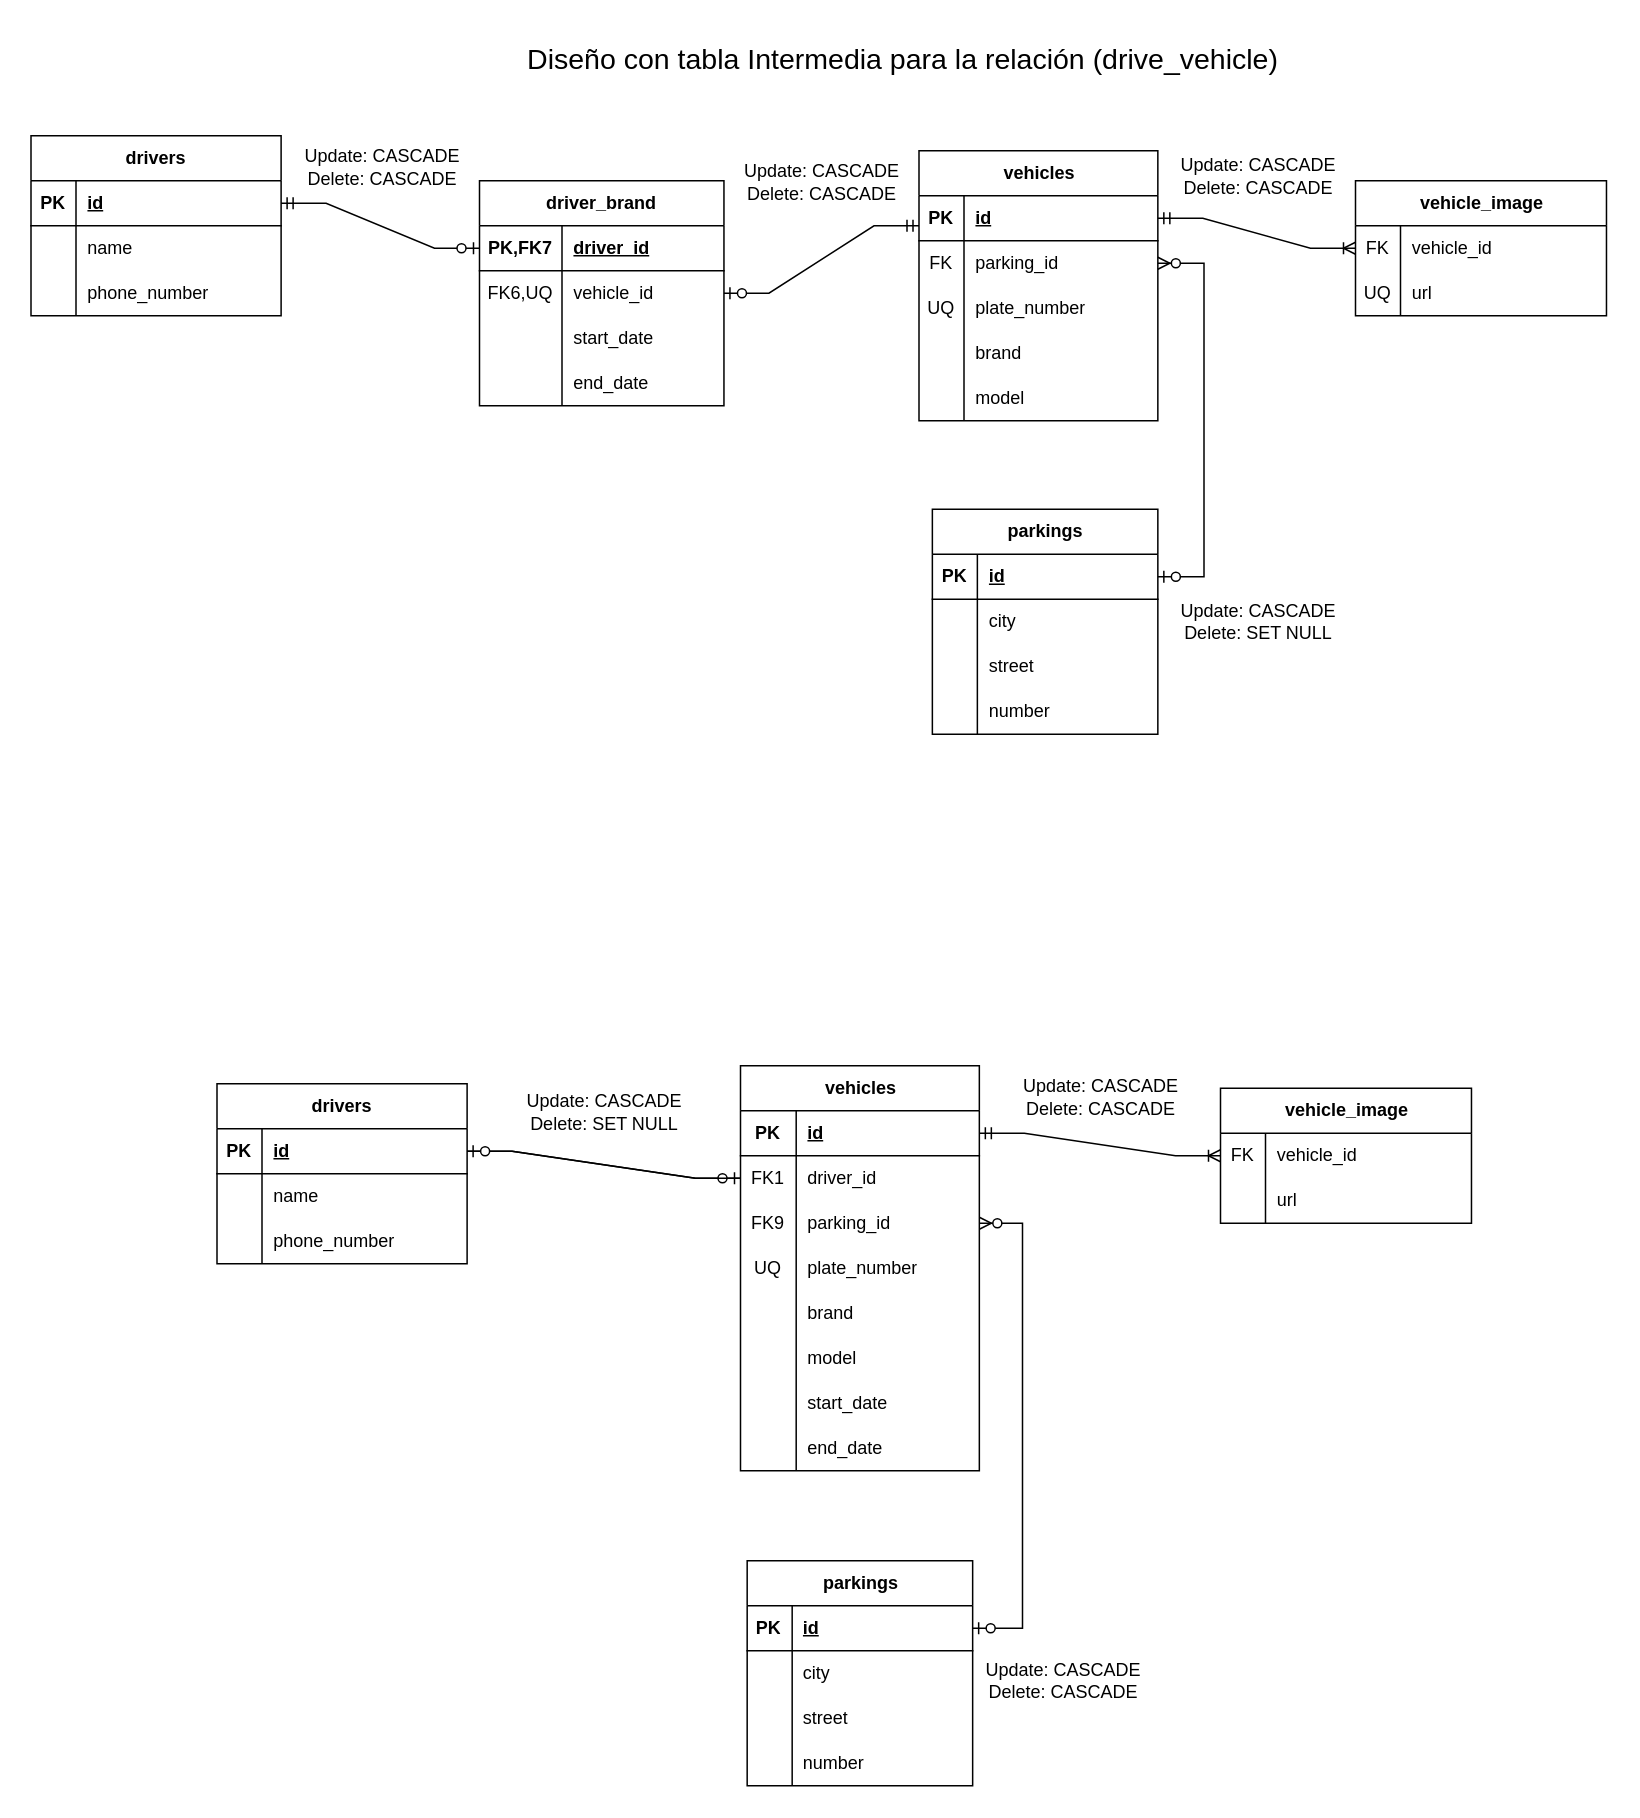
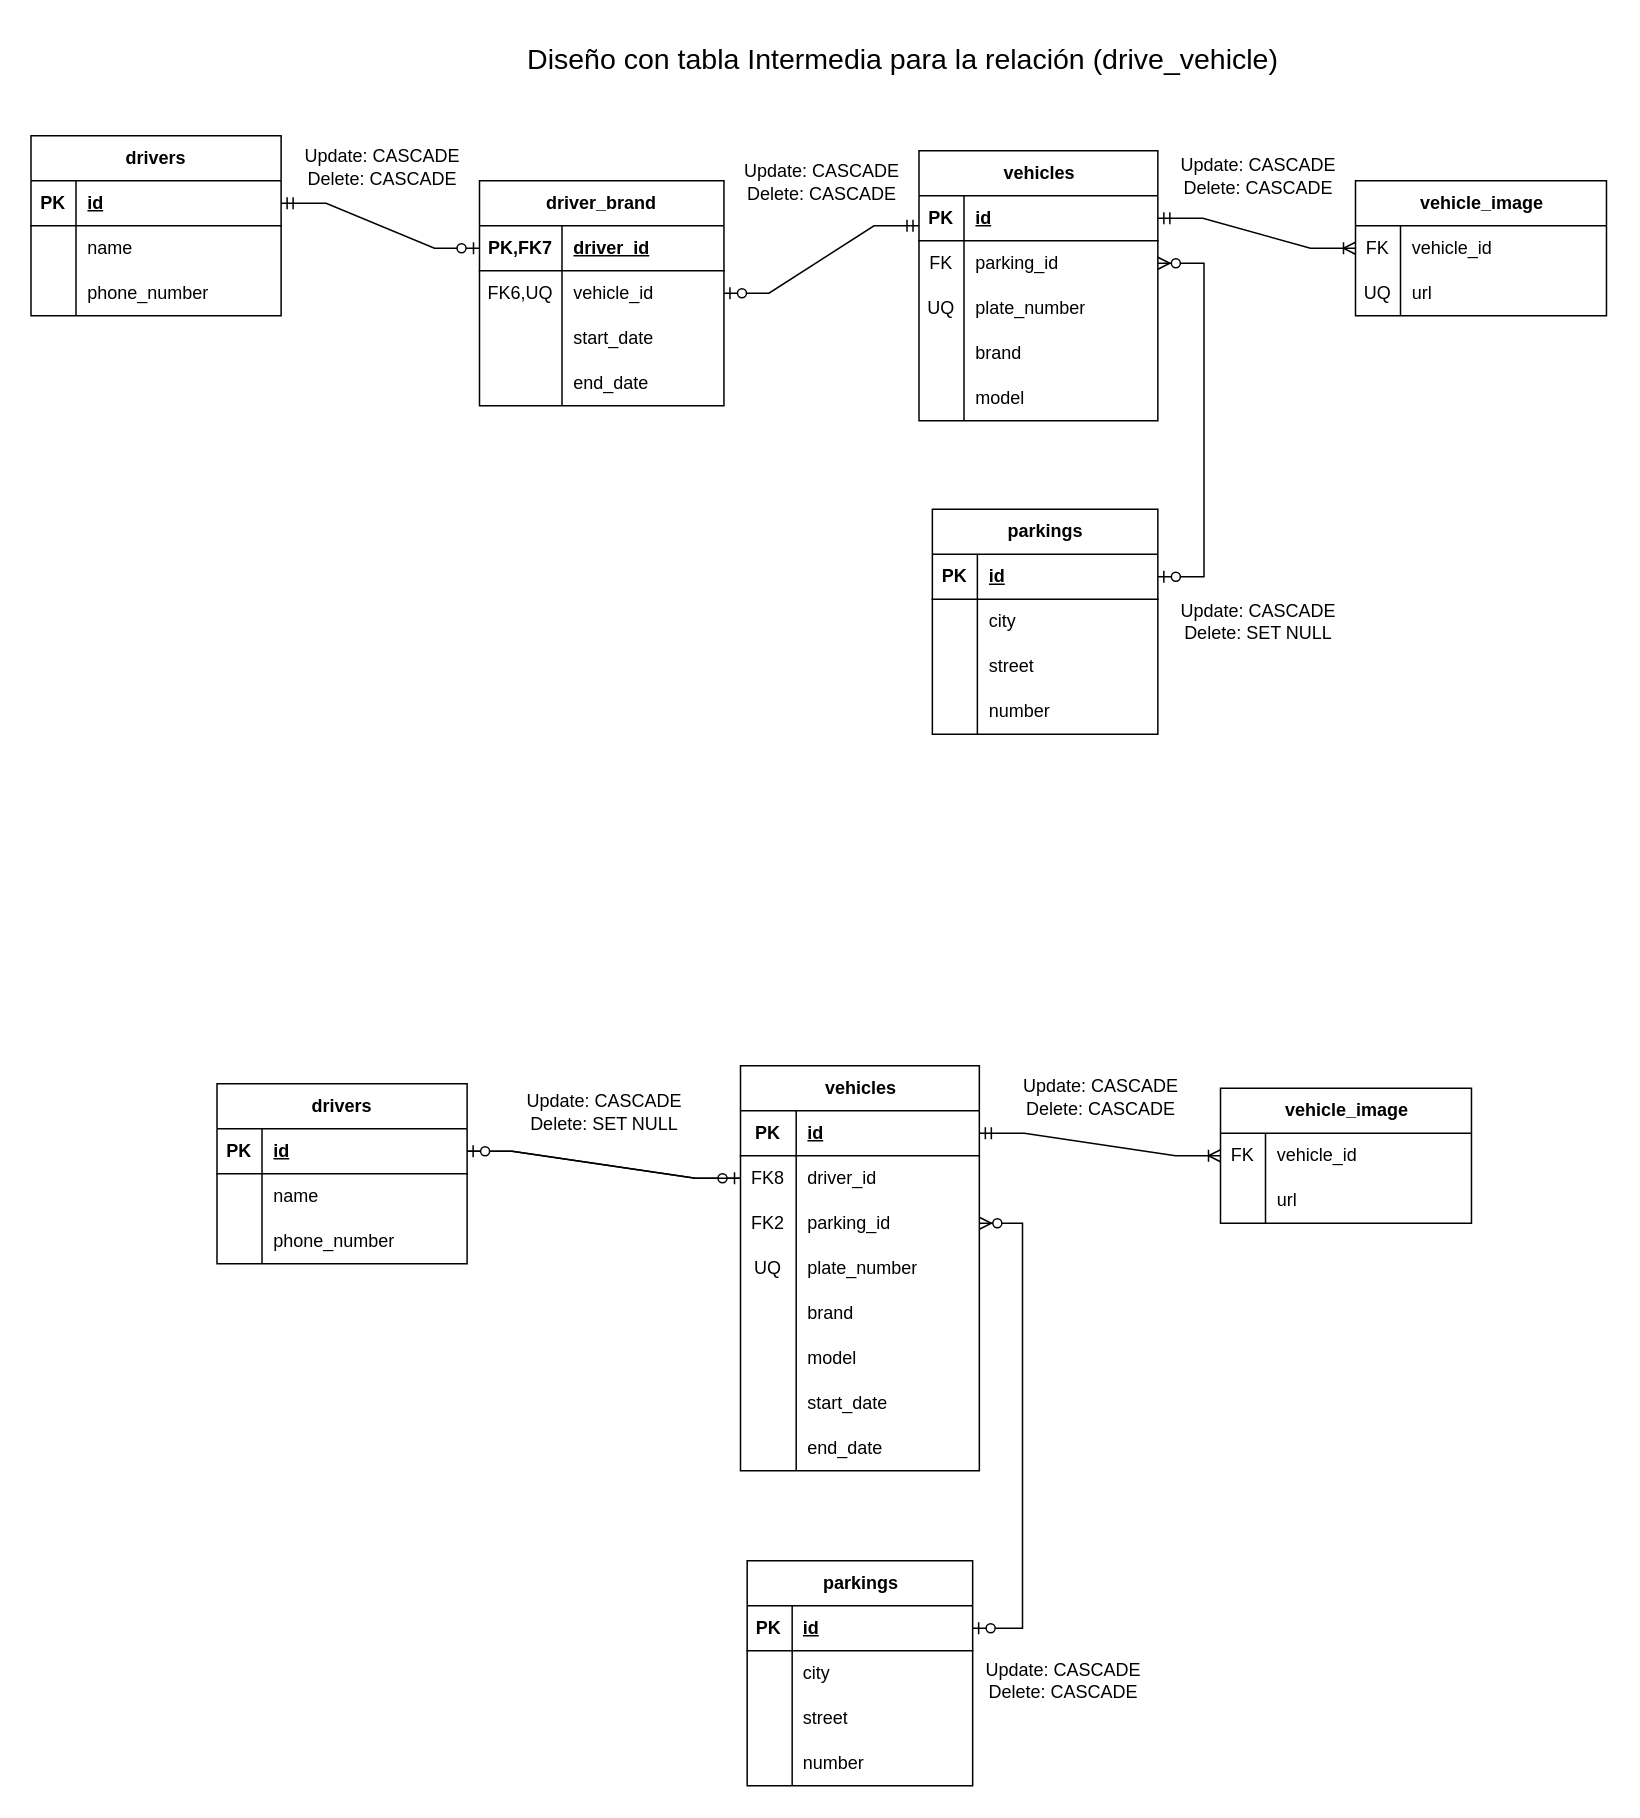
(768, 1178) -> (768, 1178)
(768, 1223) -> (768, 1223)
